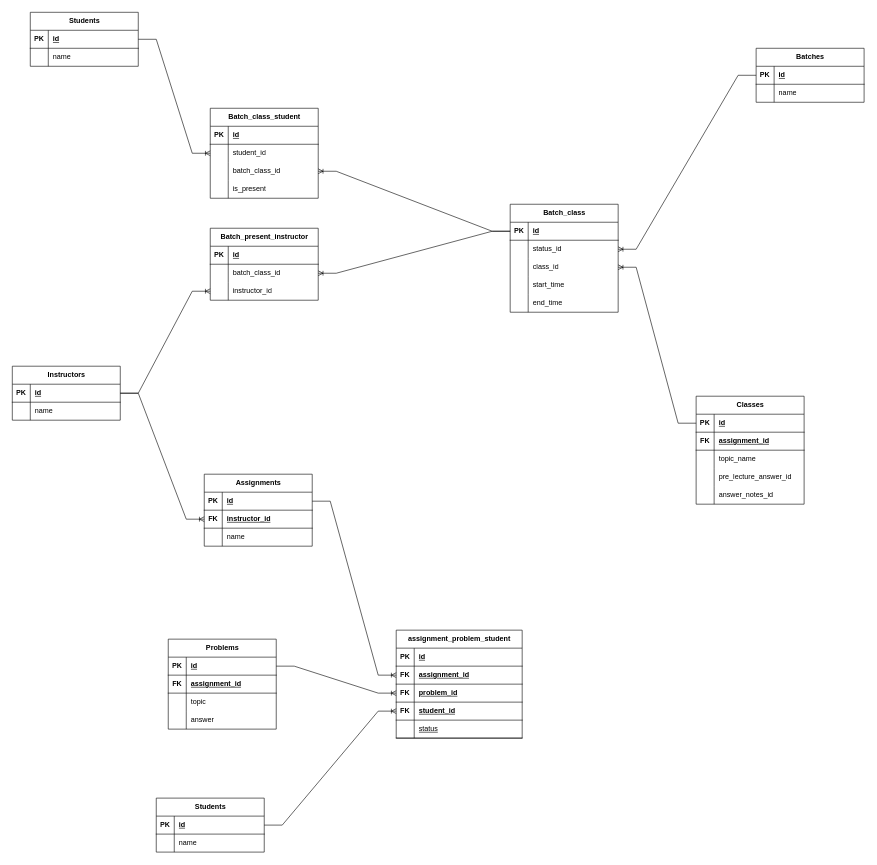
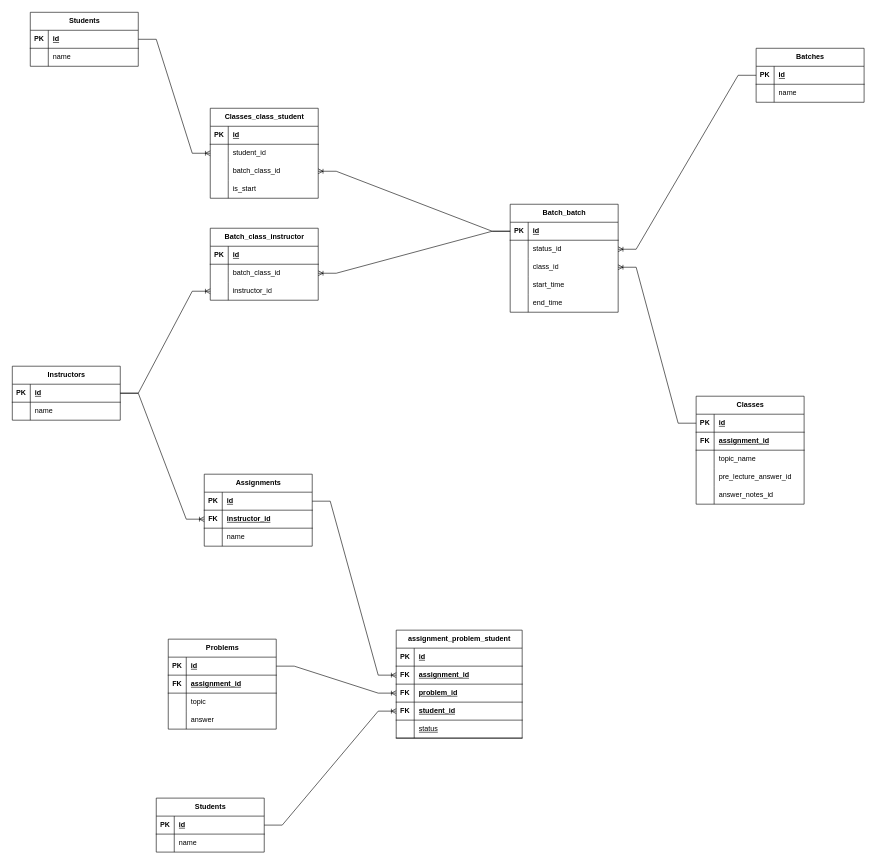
(265, 117) -> (265, 117)
(252, 189) -> (248, 189)
(565, 213) -> (565, 213)
(265, 237) -> (265, 237)
